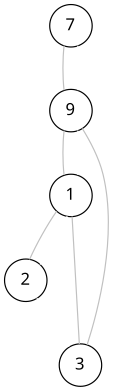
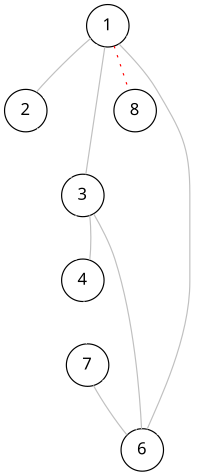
(71, 111) -> (142, 450)
none -> (135, 111)
none -> (83, 280)
